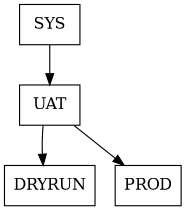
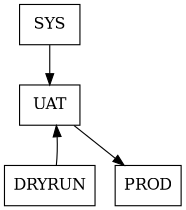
(42, 140) -> (57, 151)
